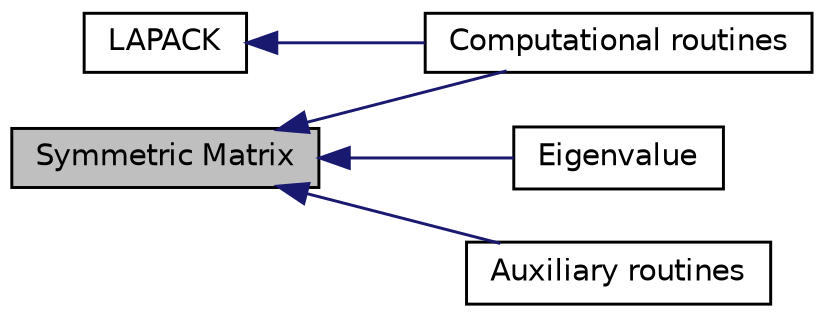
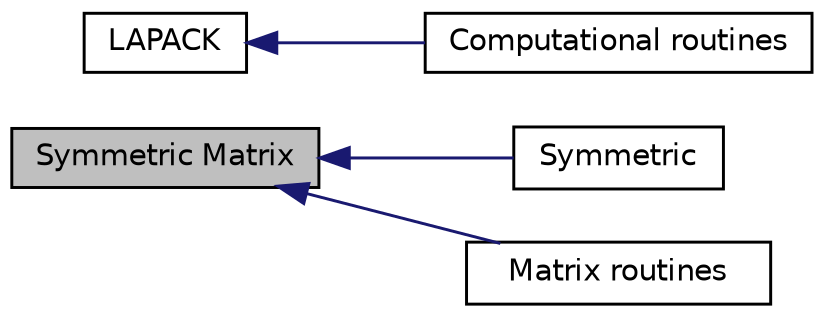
(407, 97) -> none
(619, 158) -> (619, 158)
(619, 273) -> (619, 273)
